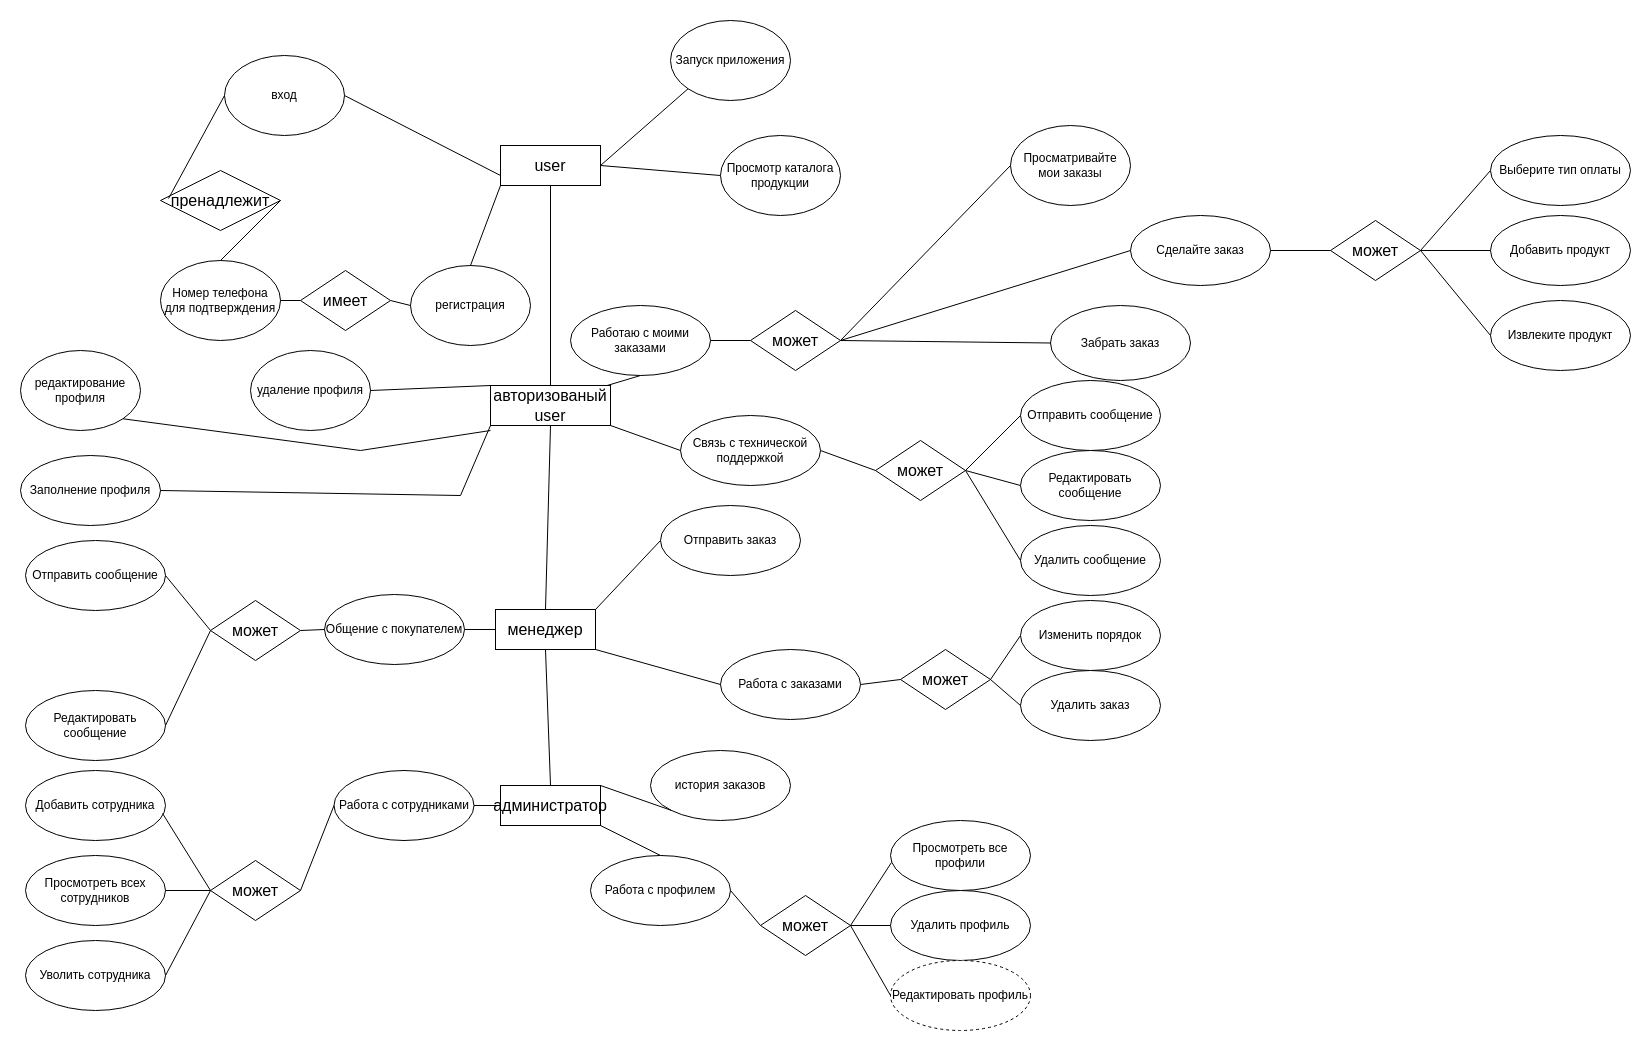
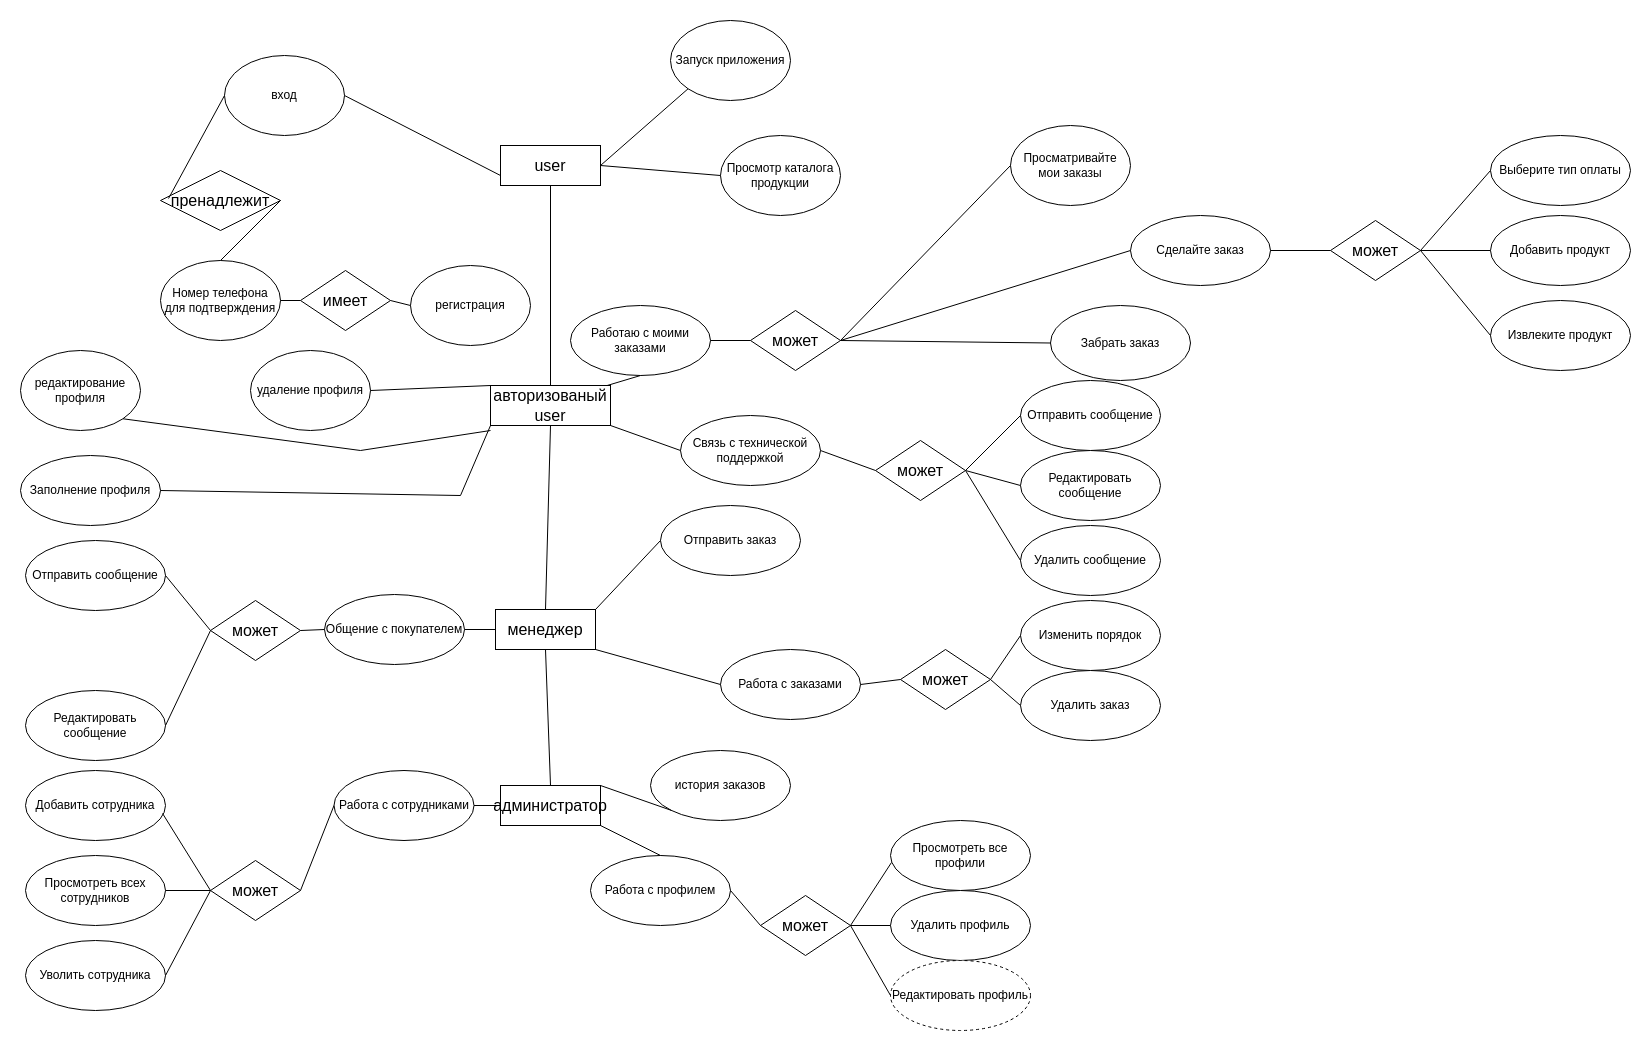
(485, 226) -> none
